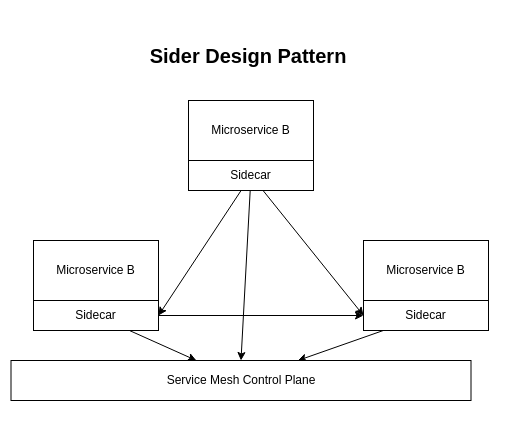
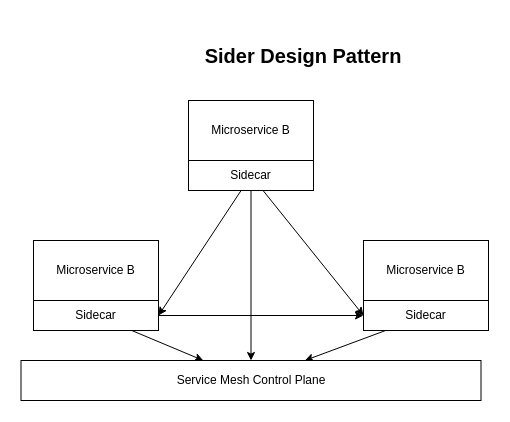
(249, 56) -> (304, 56)
(241, 381) -> (251, 381)
